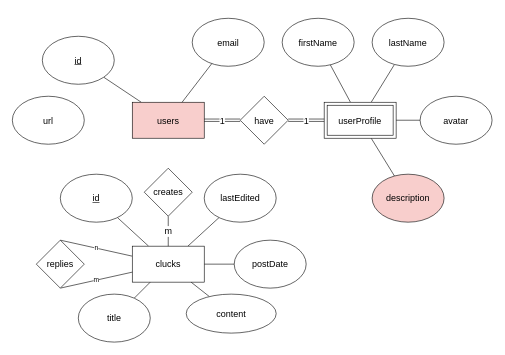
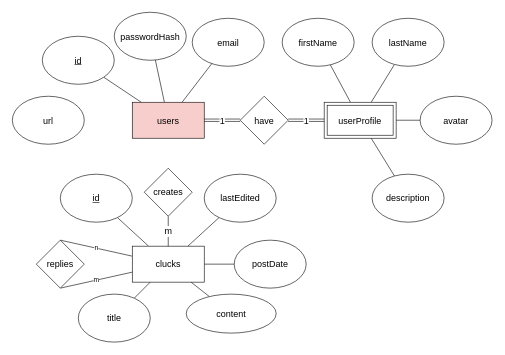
none -> (150, 36)
none -> (160, 82)
(408, 198) -> (408, 198)
